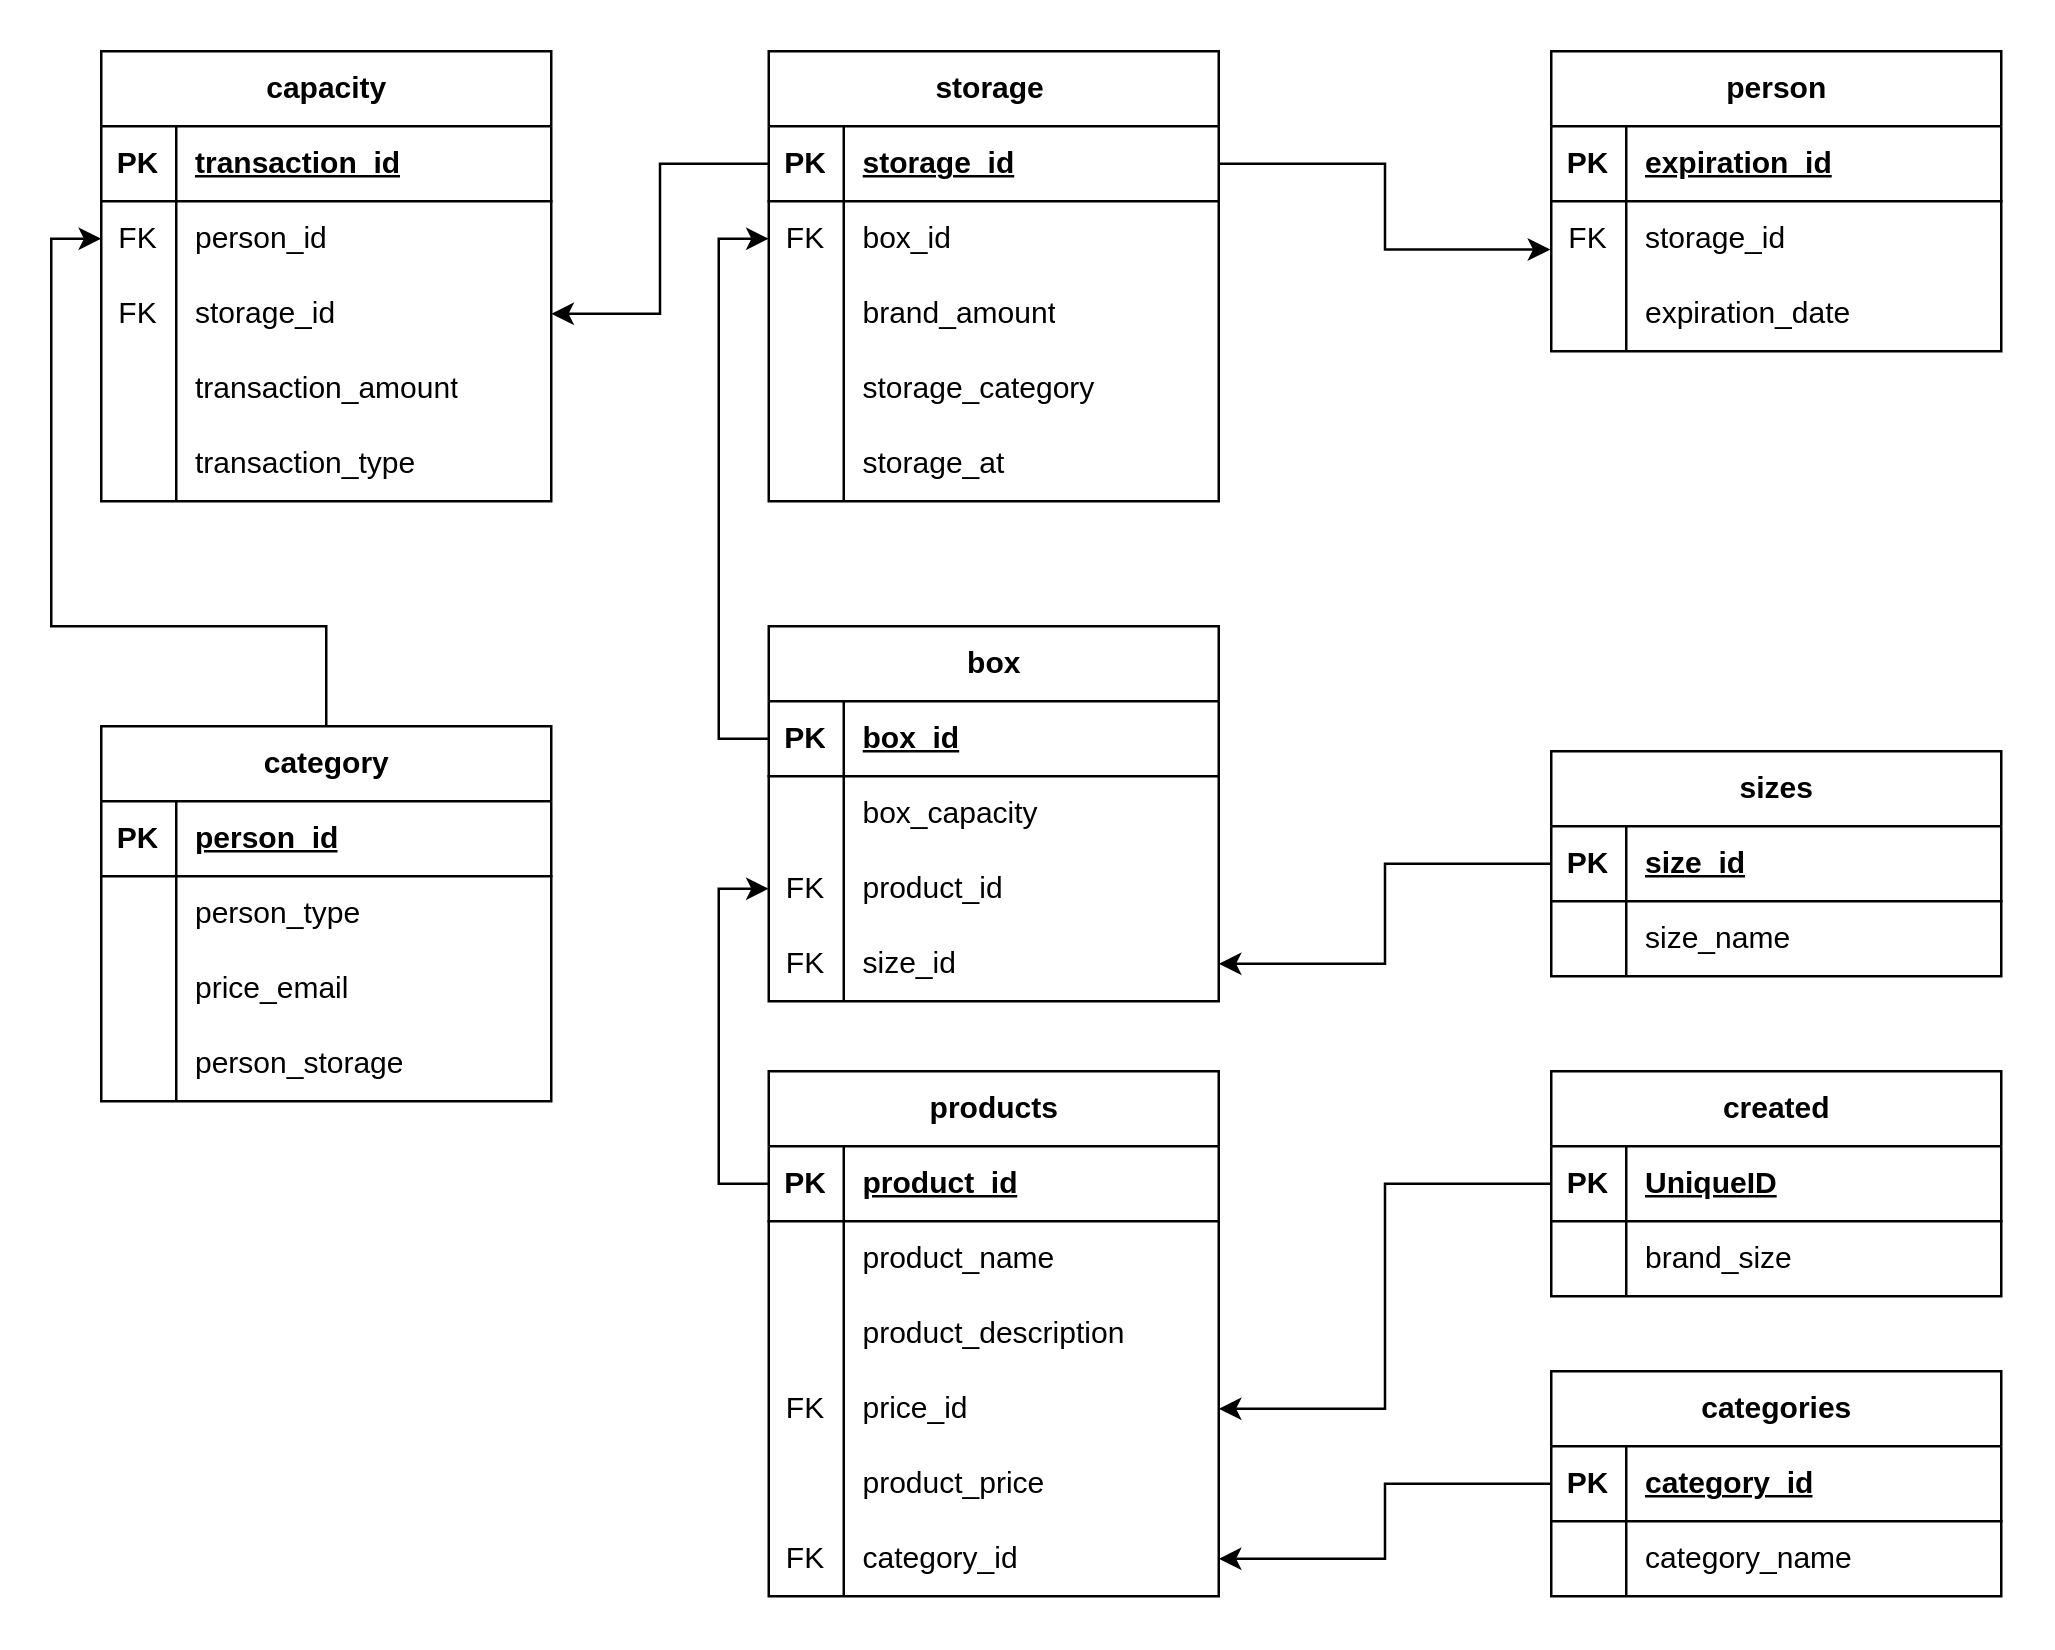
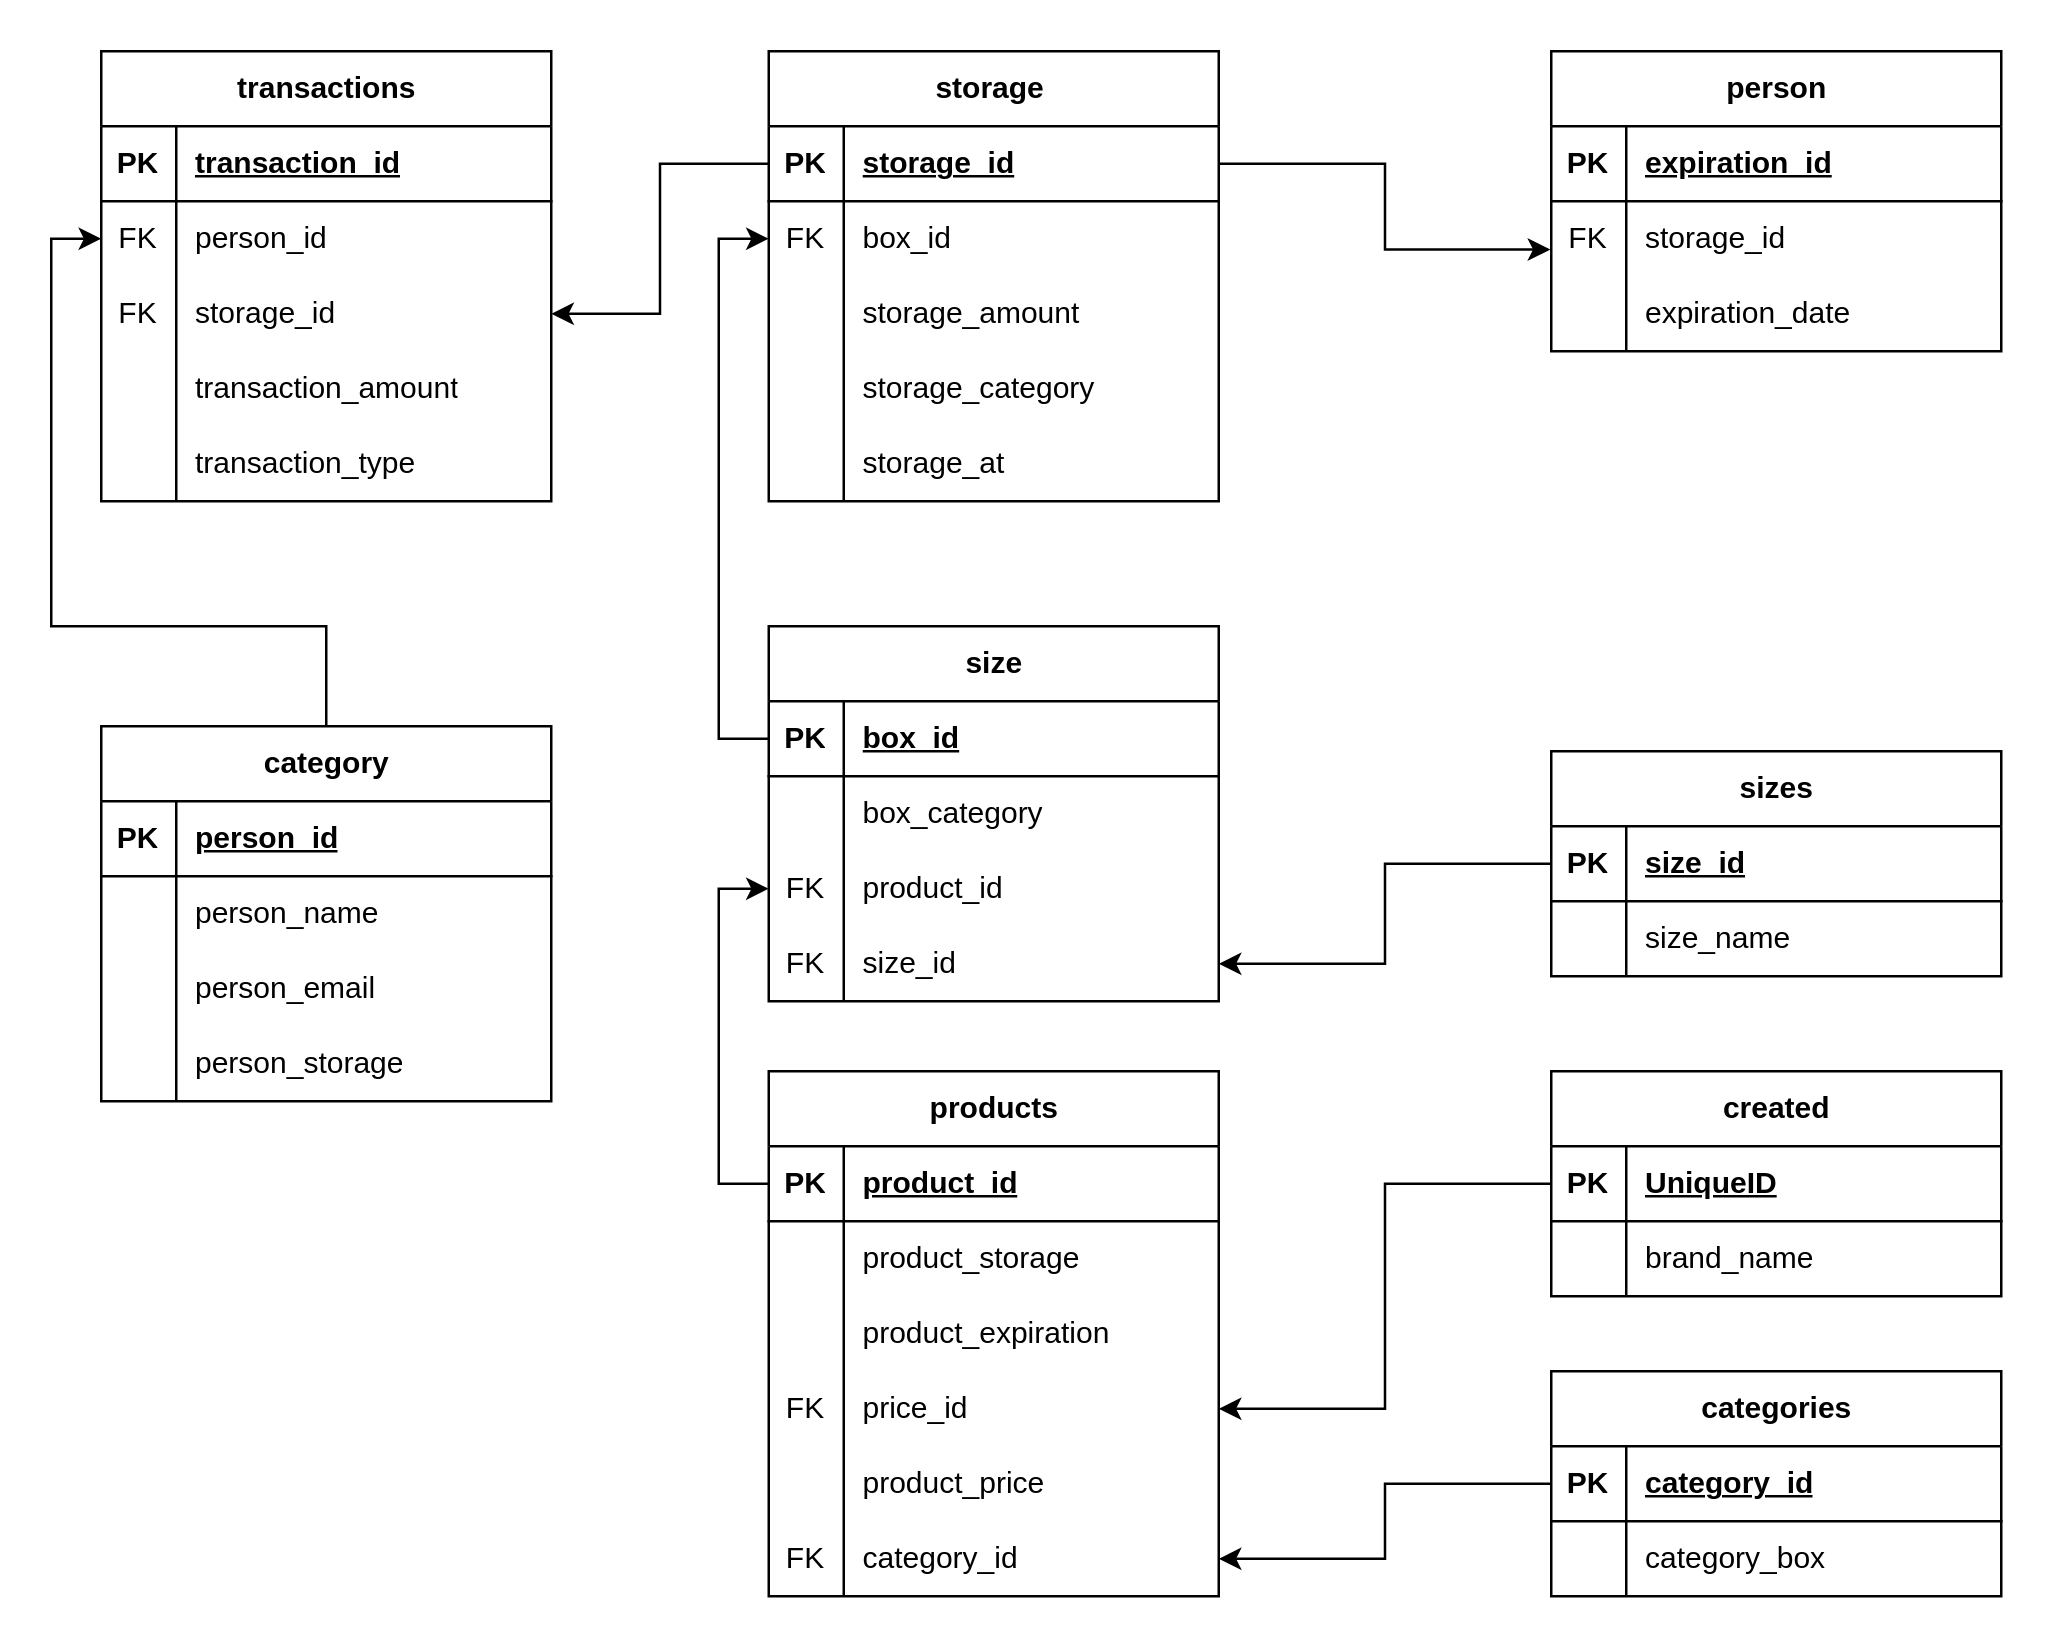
(328, 89) -> (328, 89)
(965, 314) -> (981, 314)
(995, 664) -> (995, 664)
(961, 814) -> (965, 814)
(289, 914) -> (289, 914)
(277, 989) -> (289, 989)
(965, 1259) -> (990, 1259)
(1726, 1259) -> (1730, 1259)
(1016, 1334) -> (1007, 1334)
(1755, 1559) -> (1747, 1559)
